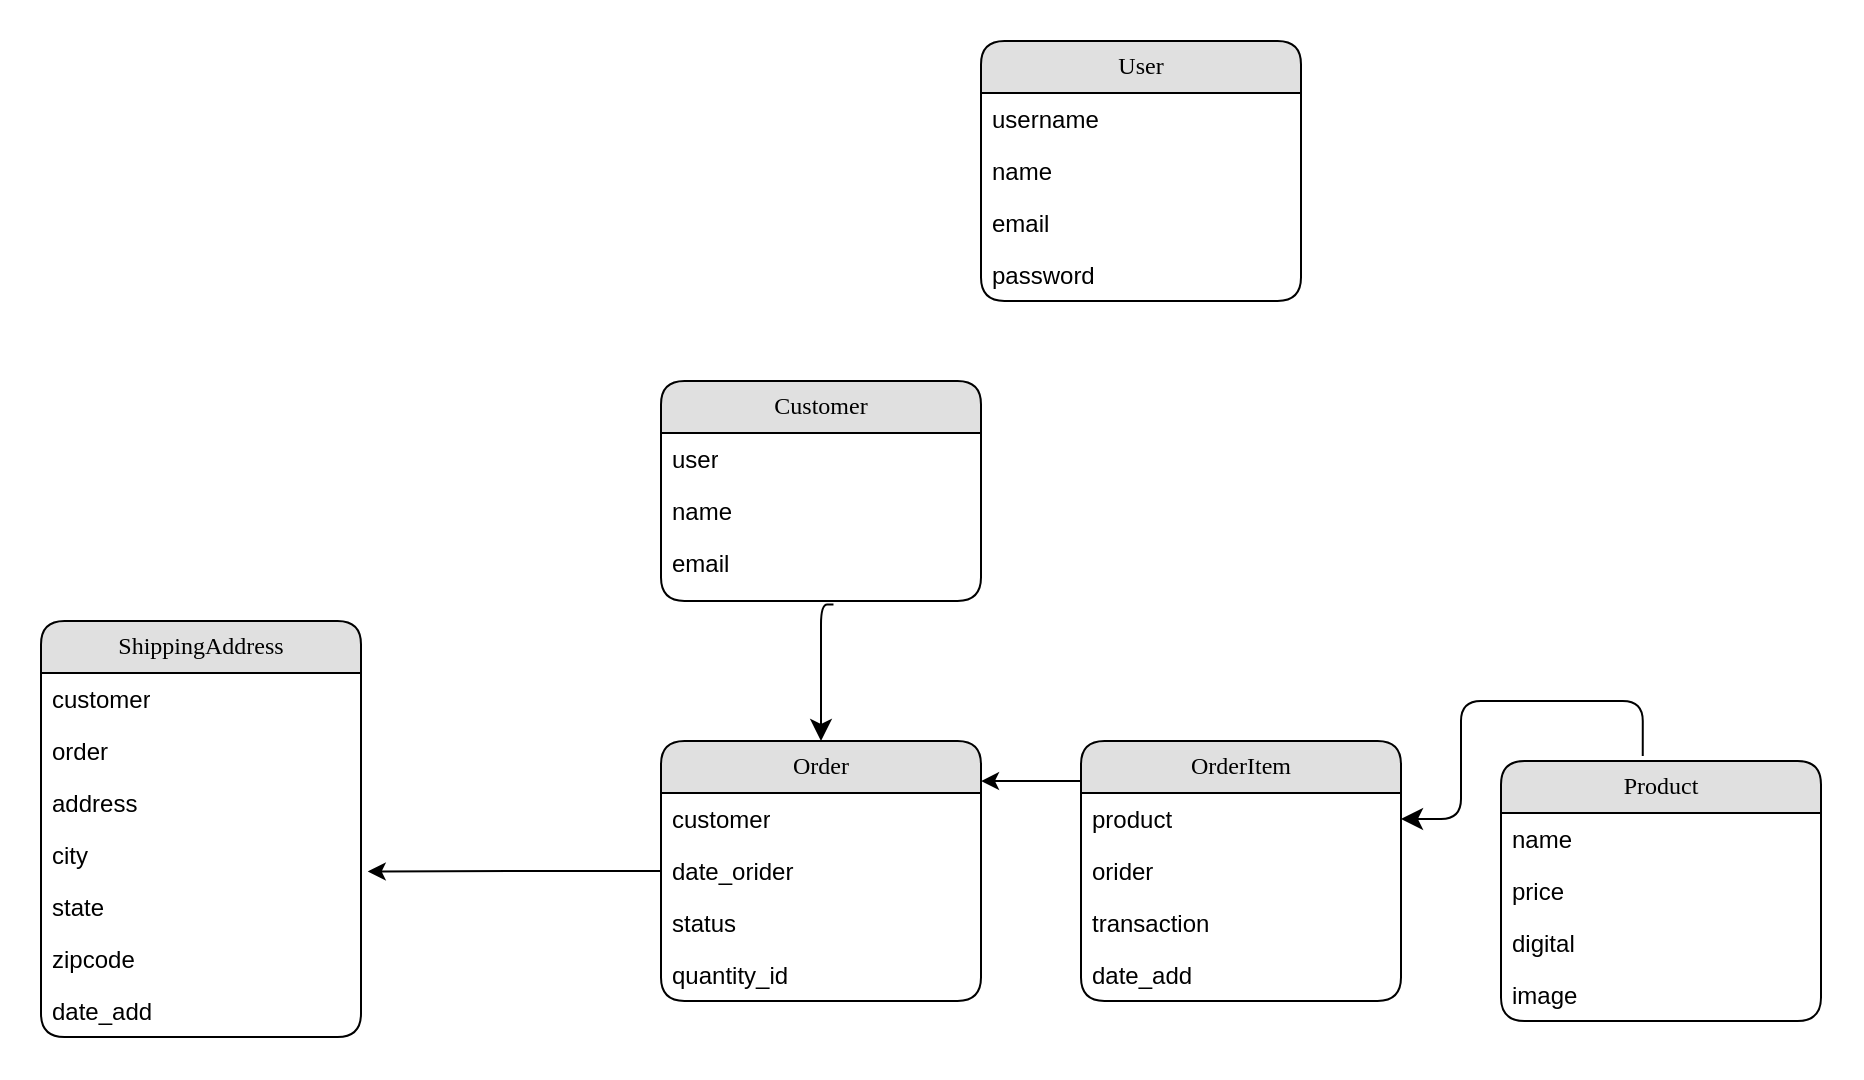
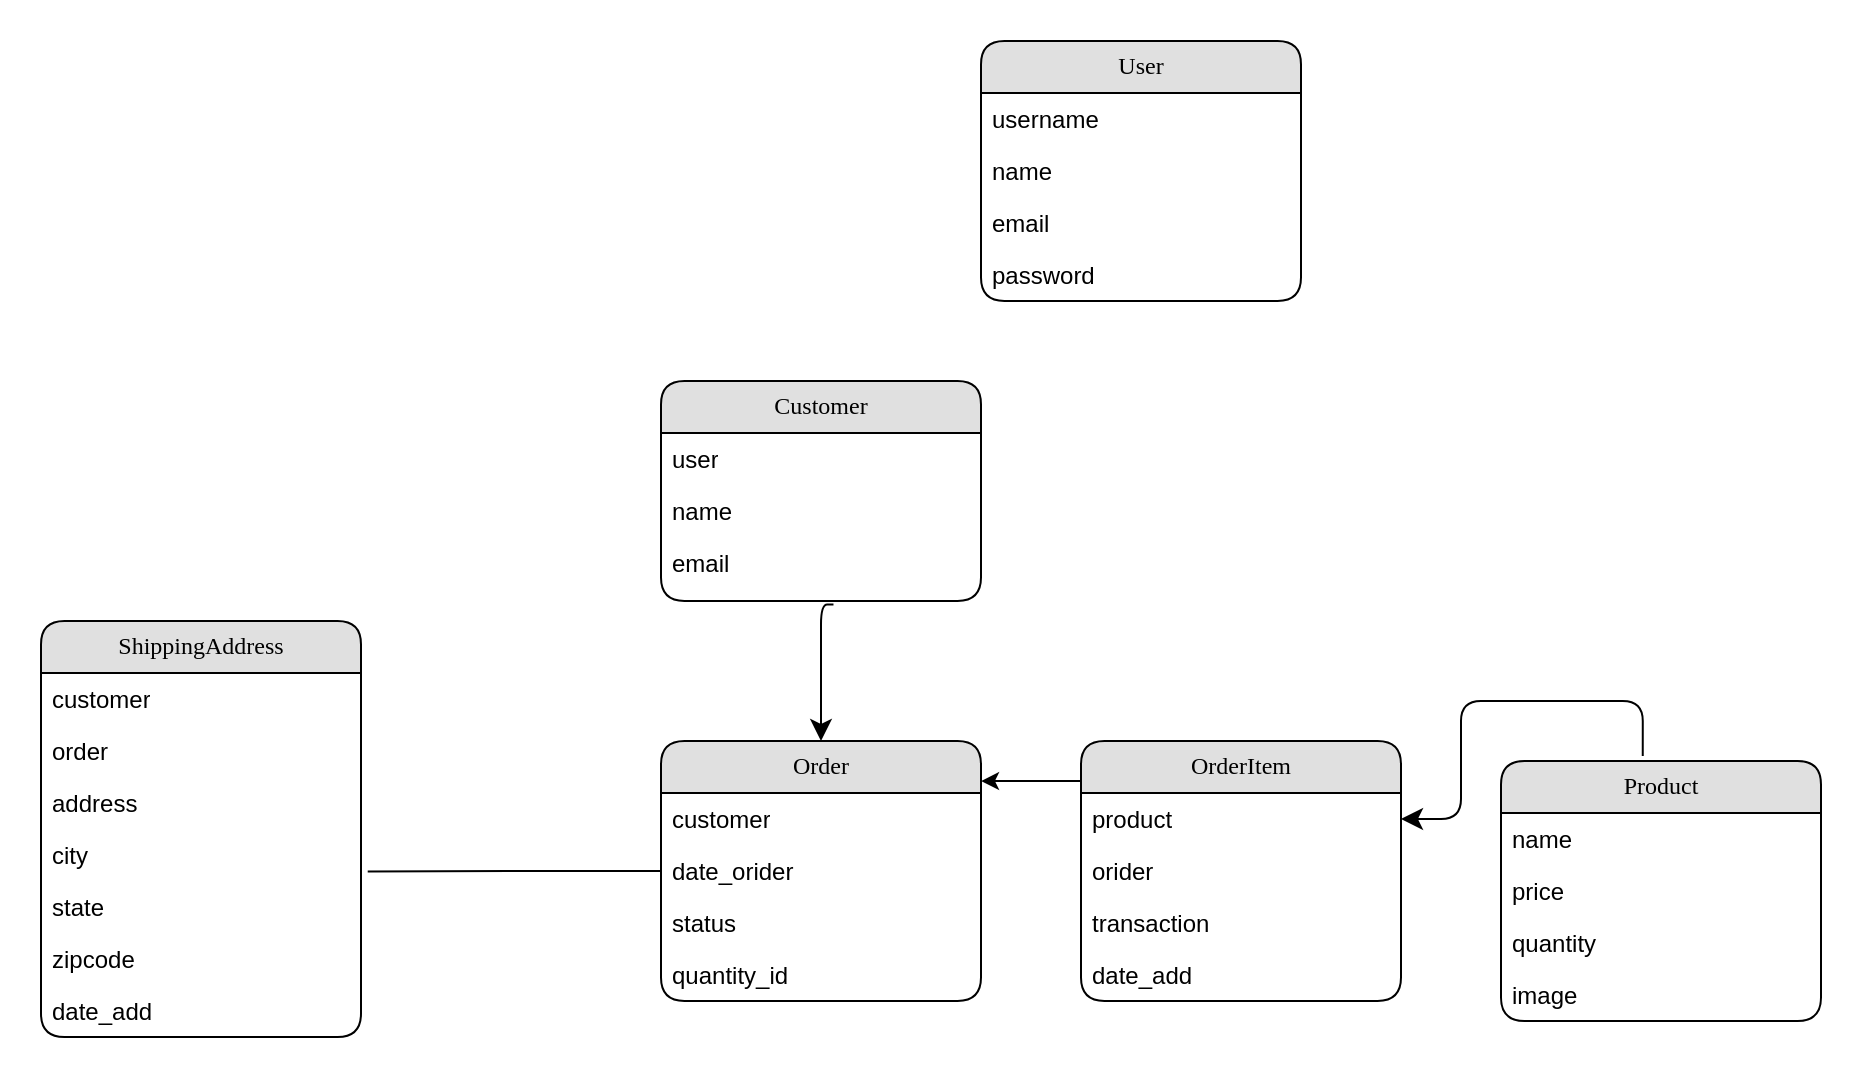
(382, 871) -> (377, 871)
(1551, 945) -> (1564, 945)
